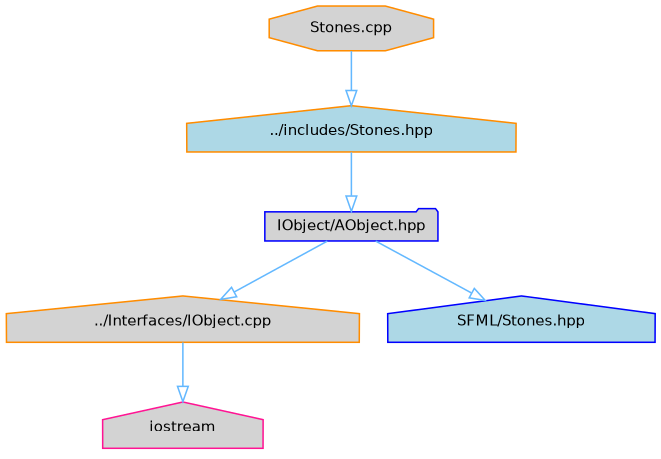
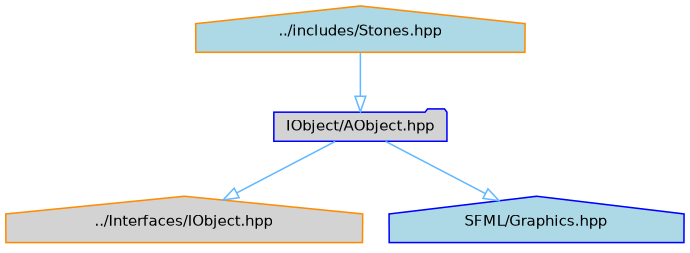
(351, 28) -> none
(183, 322) -> (184, 222)
(521, 322) -> (537, 222)
(183, 428) -> none
